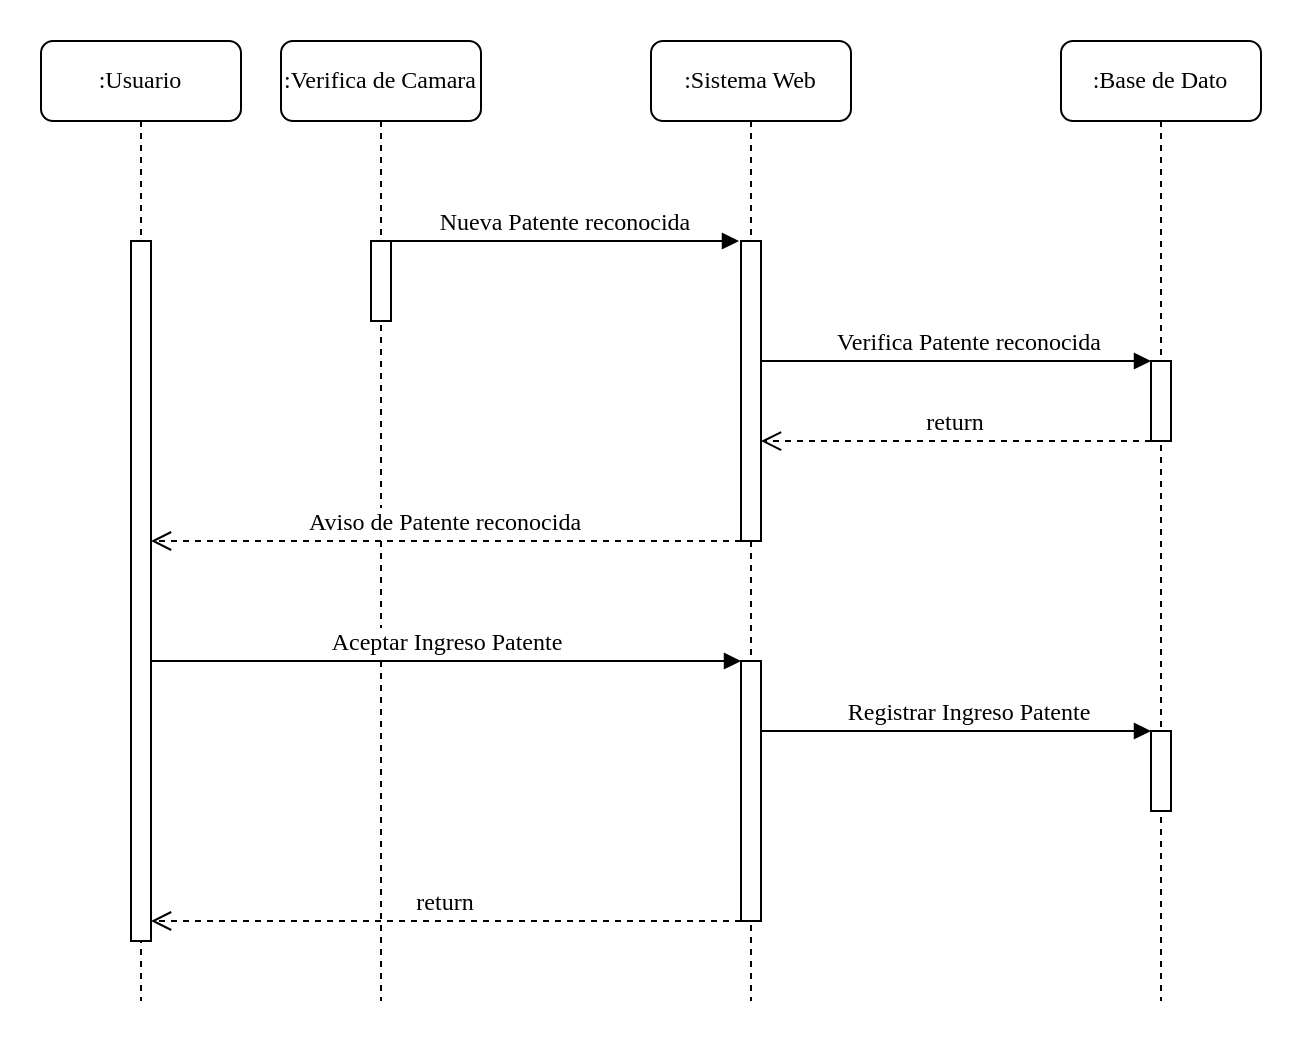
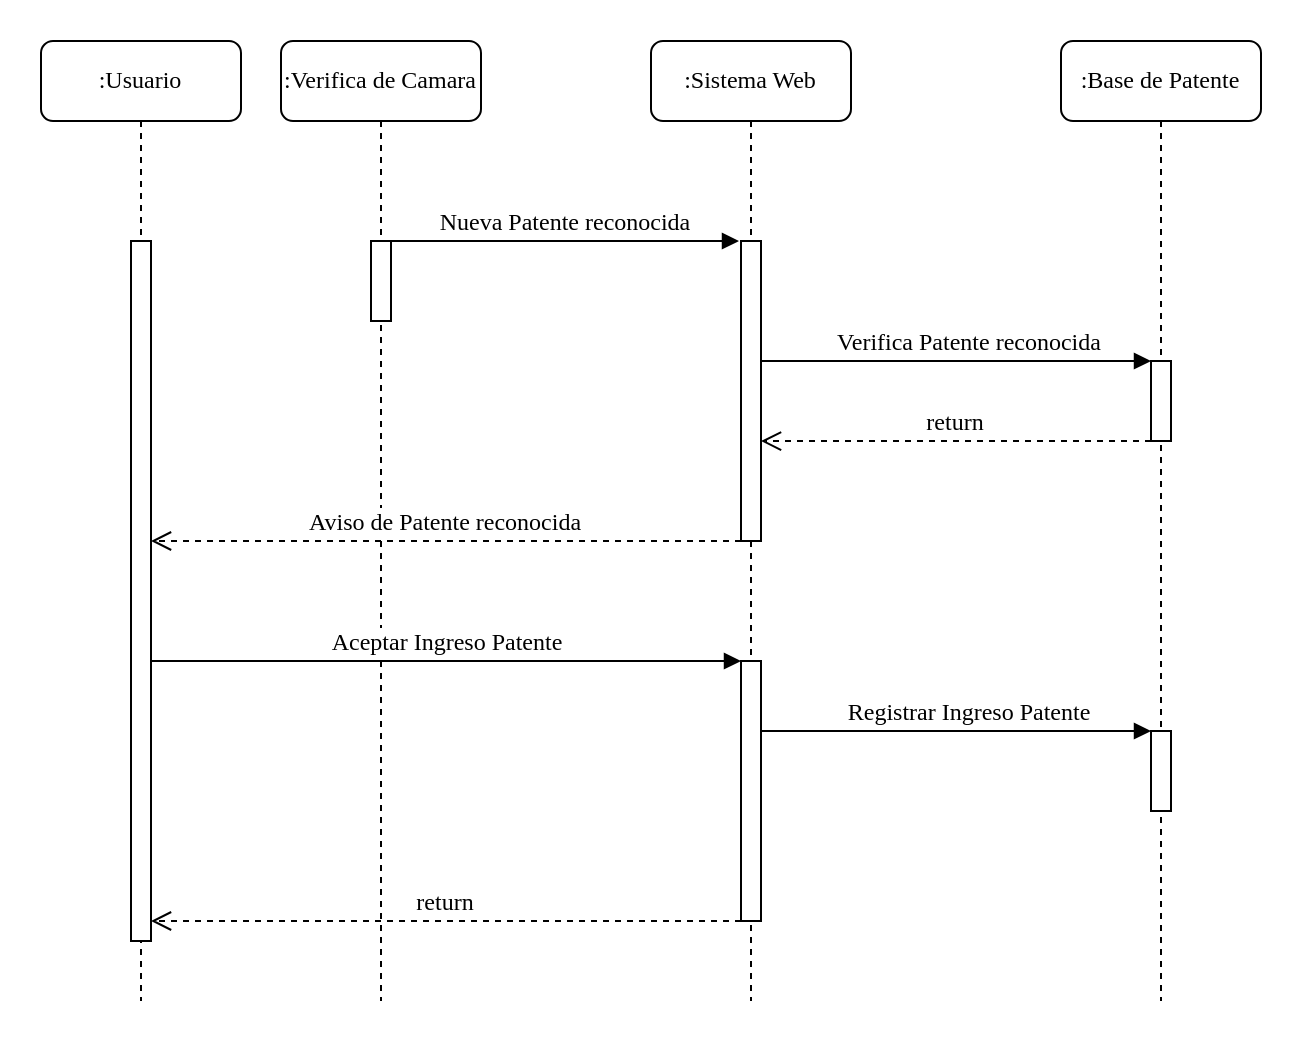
(1161, 81) -> (1161, 81)
